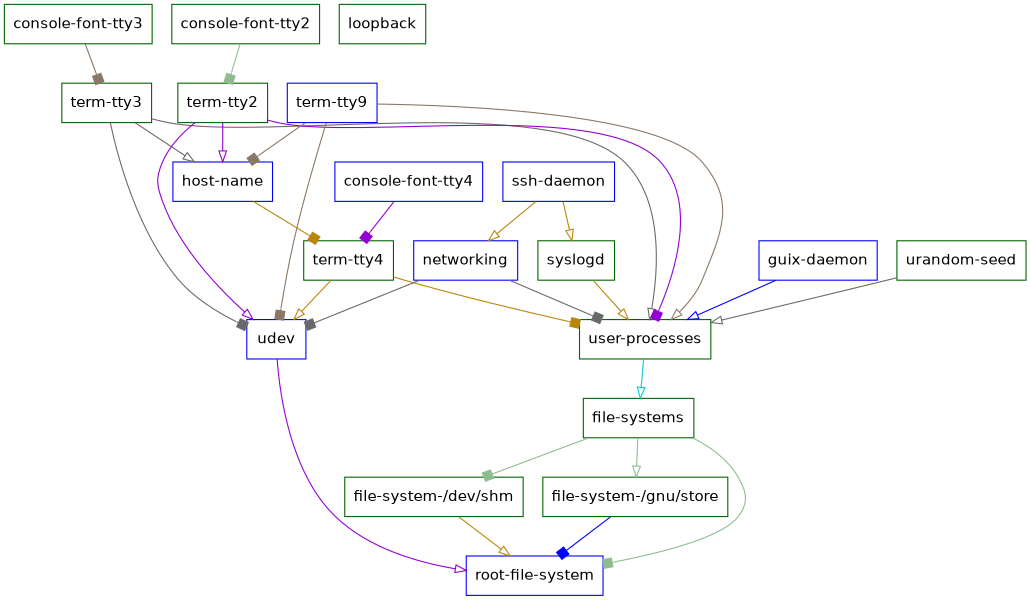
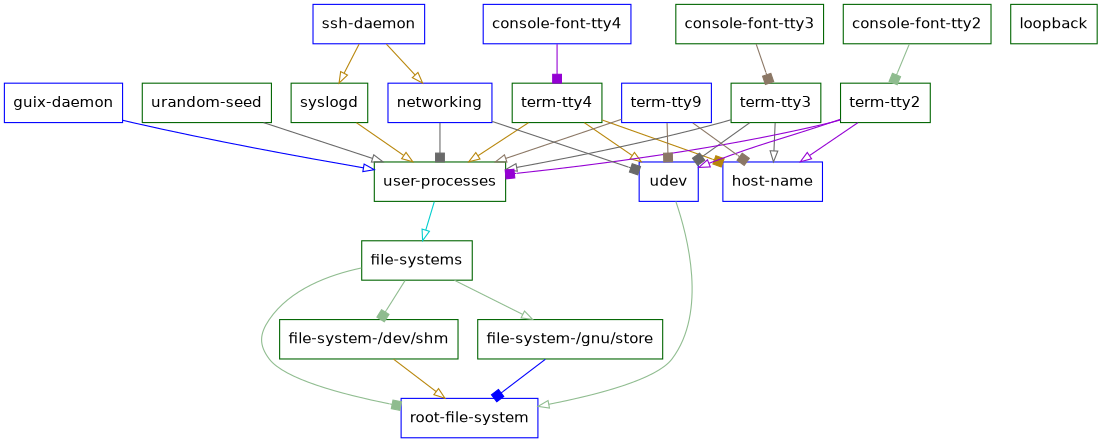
(281, 218) -> (643, 135)
(481, 301) -> (503, 139)
(323, 502) -> (680, 346)
